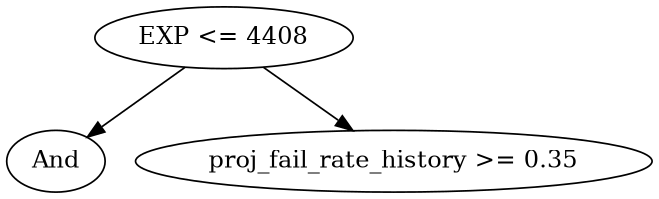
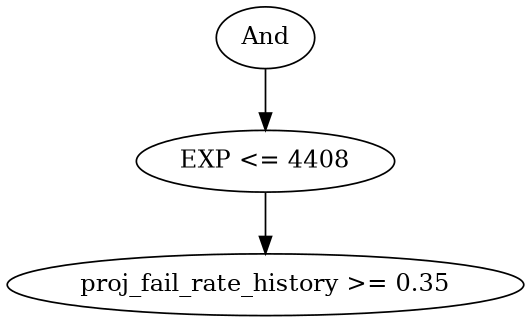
(143, 97) -> (266, 91)
